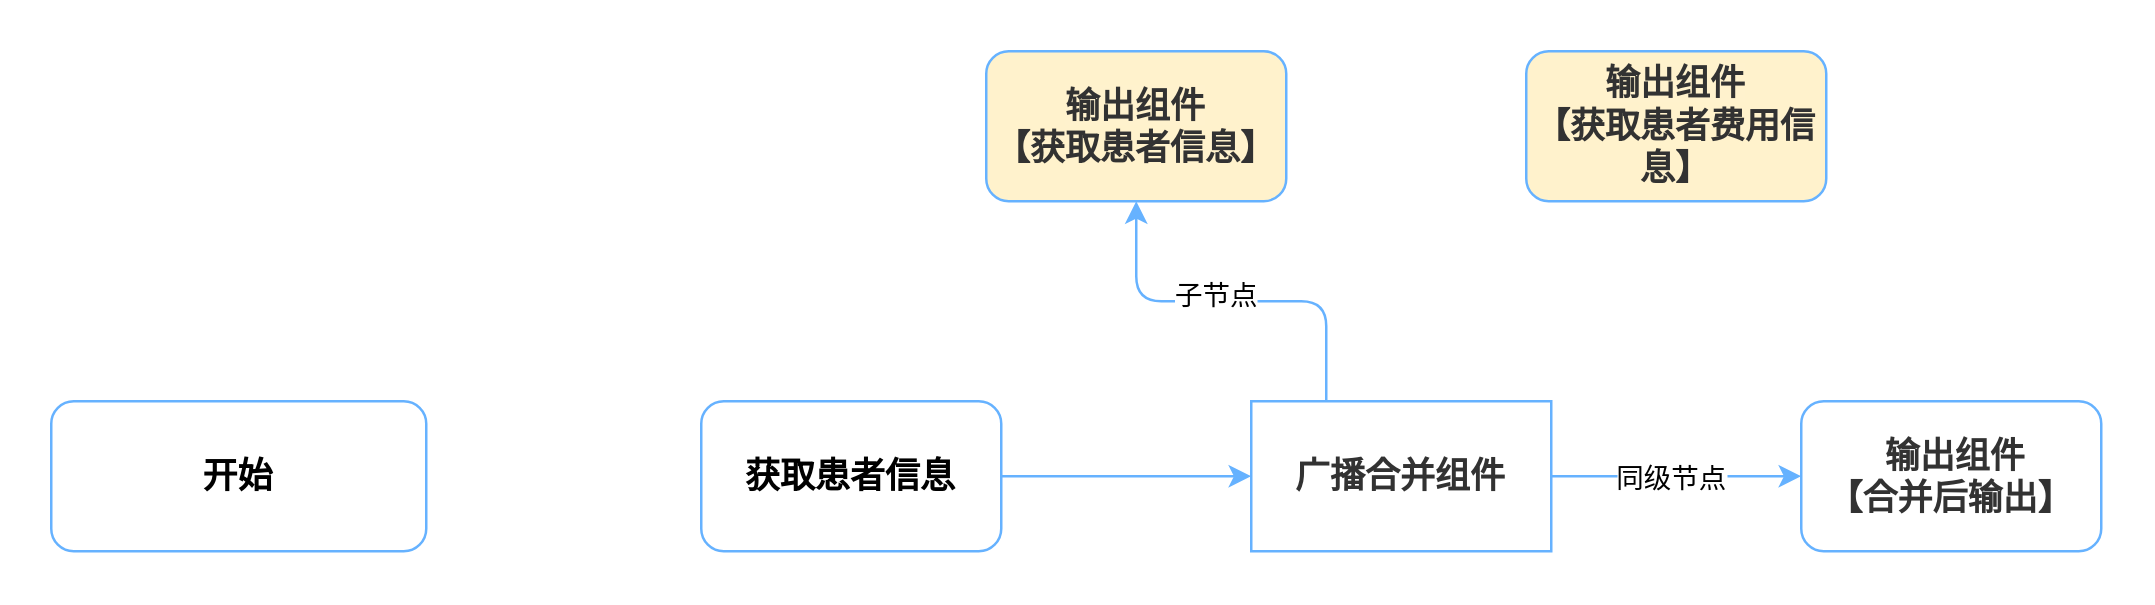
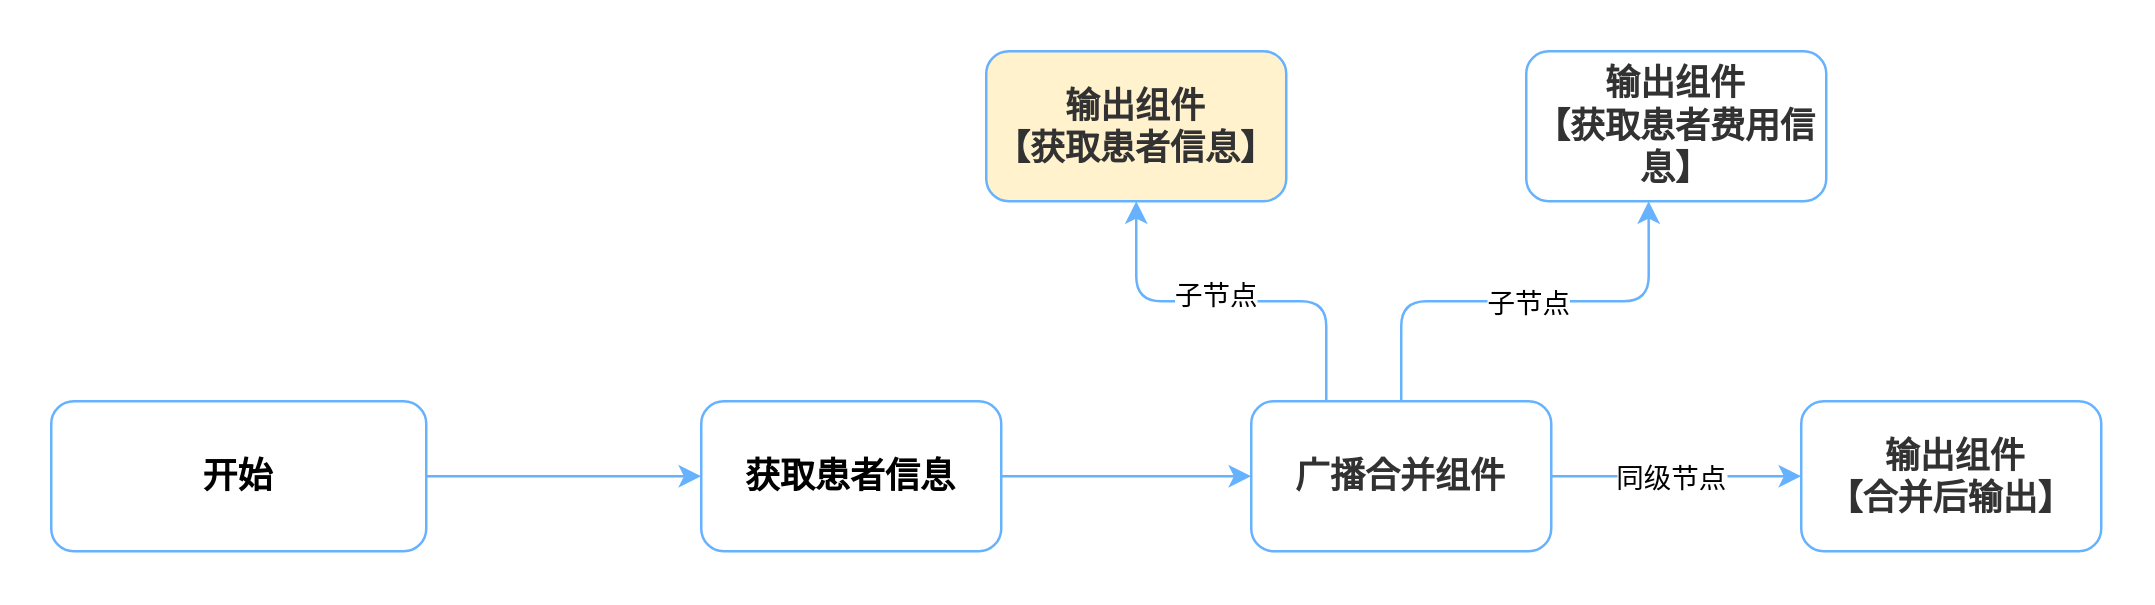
(1676, 126) -> (1676, 126)
none -> (1516, 301)
none -> (555, 476)
(1401, 476) -> (1401, 476)
